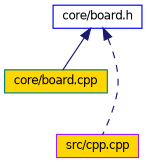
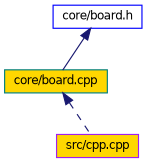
(118, 87) -> (80, 119)
